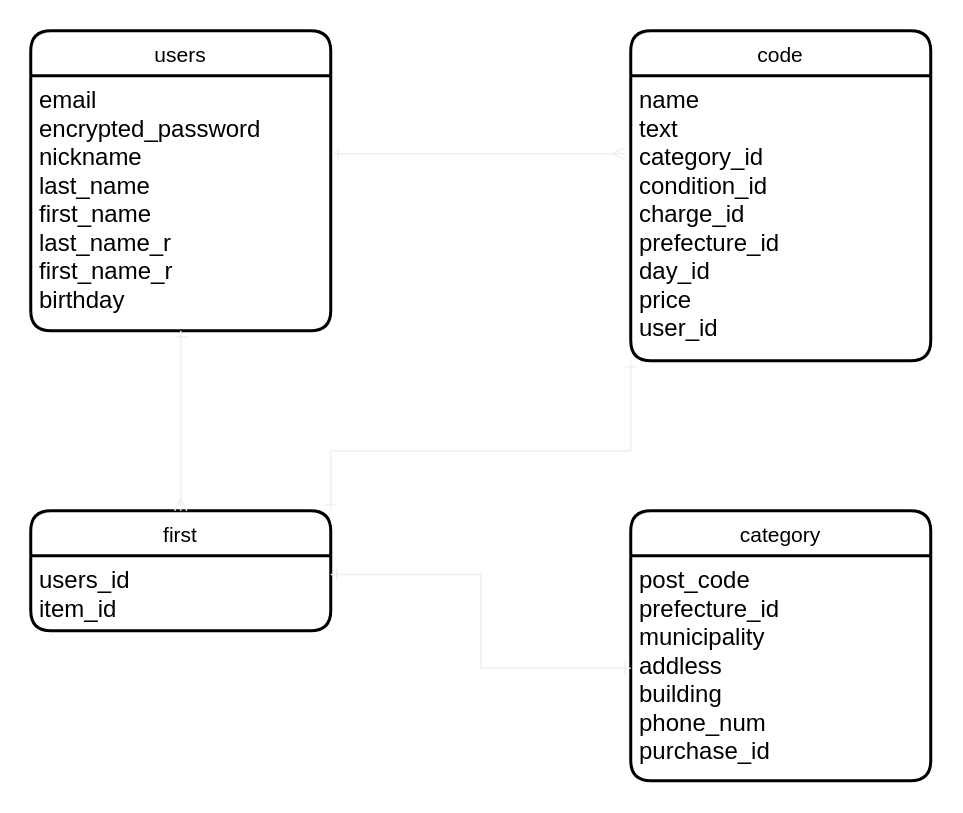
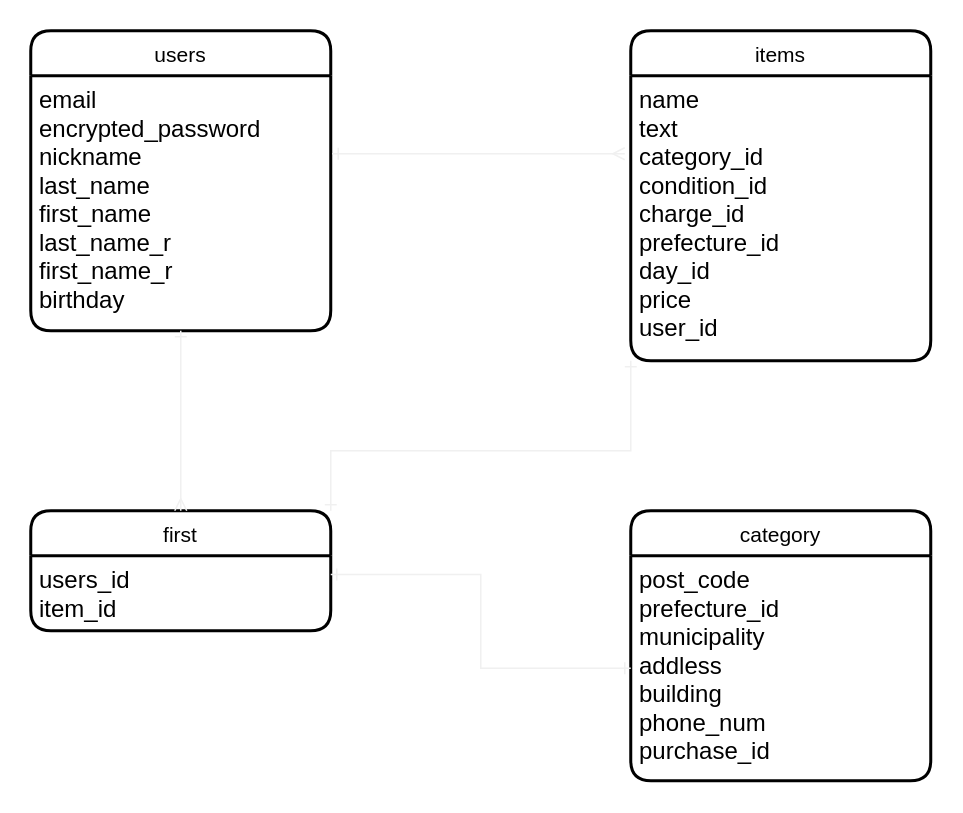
(780, 55) -> (780, 55)
